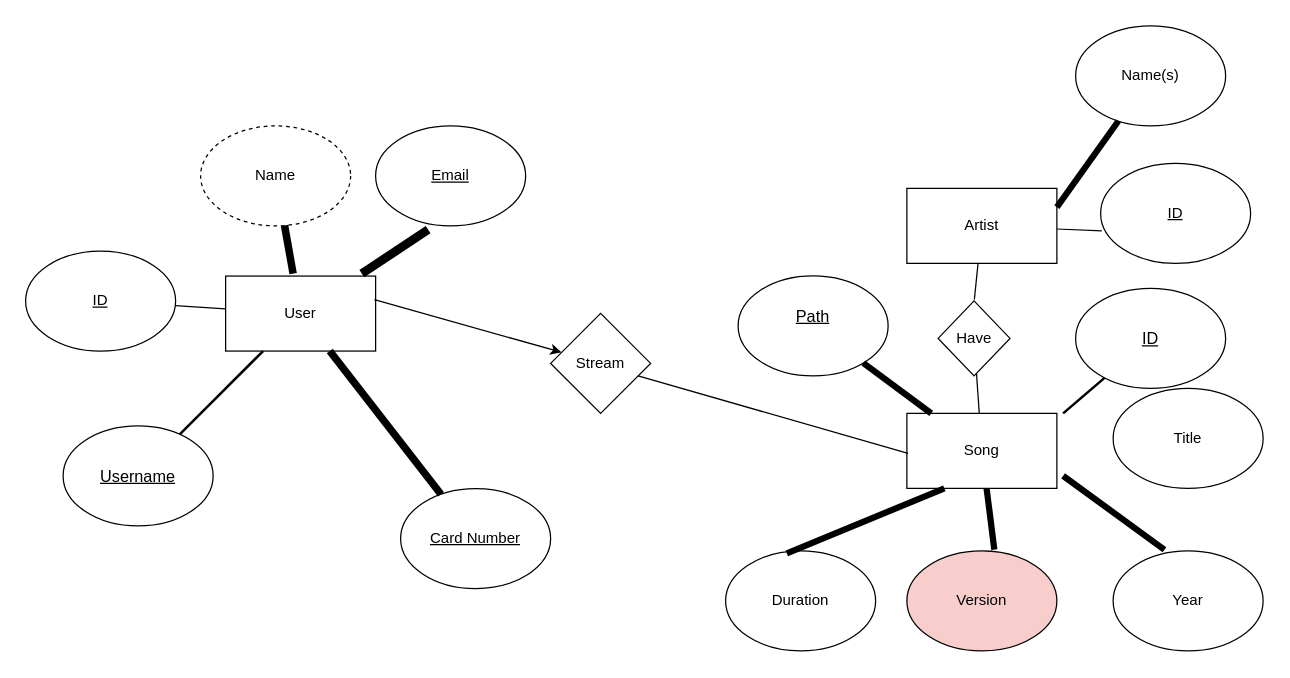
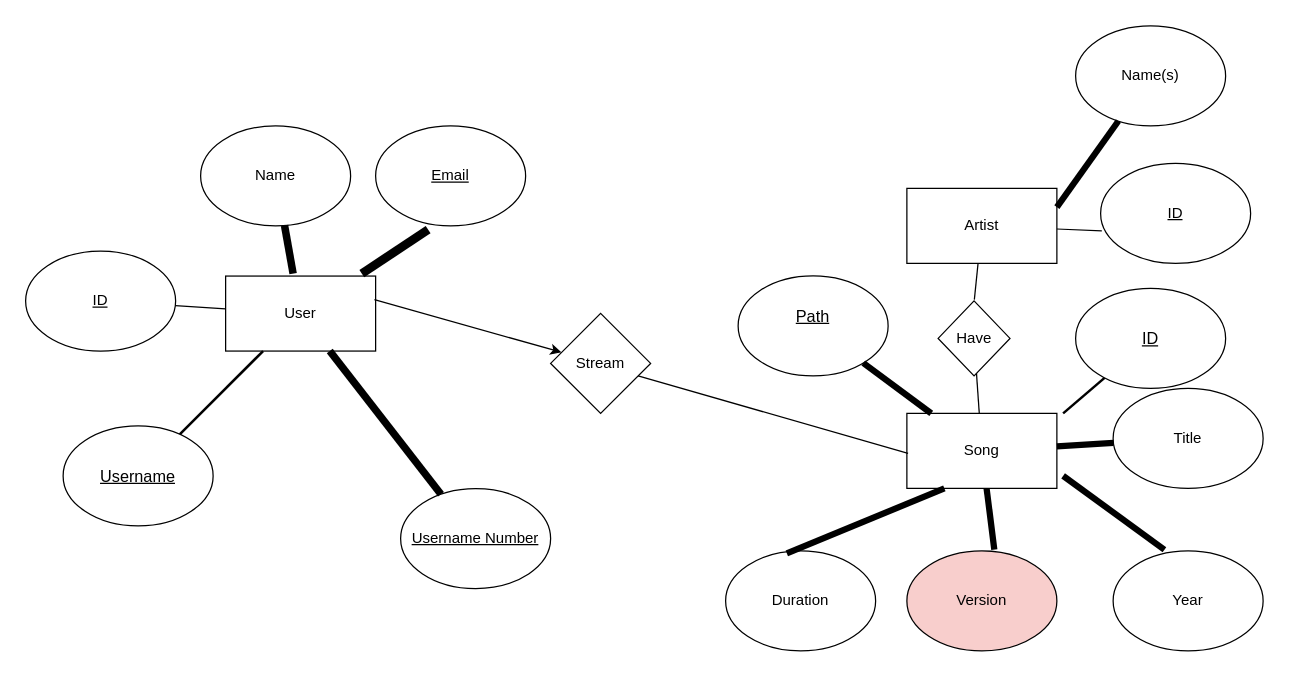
(276, 176) -> (276, 176)
none -> (1085, 444)
(476, 538) -> (476, 538)
